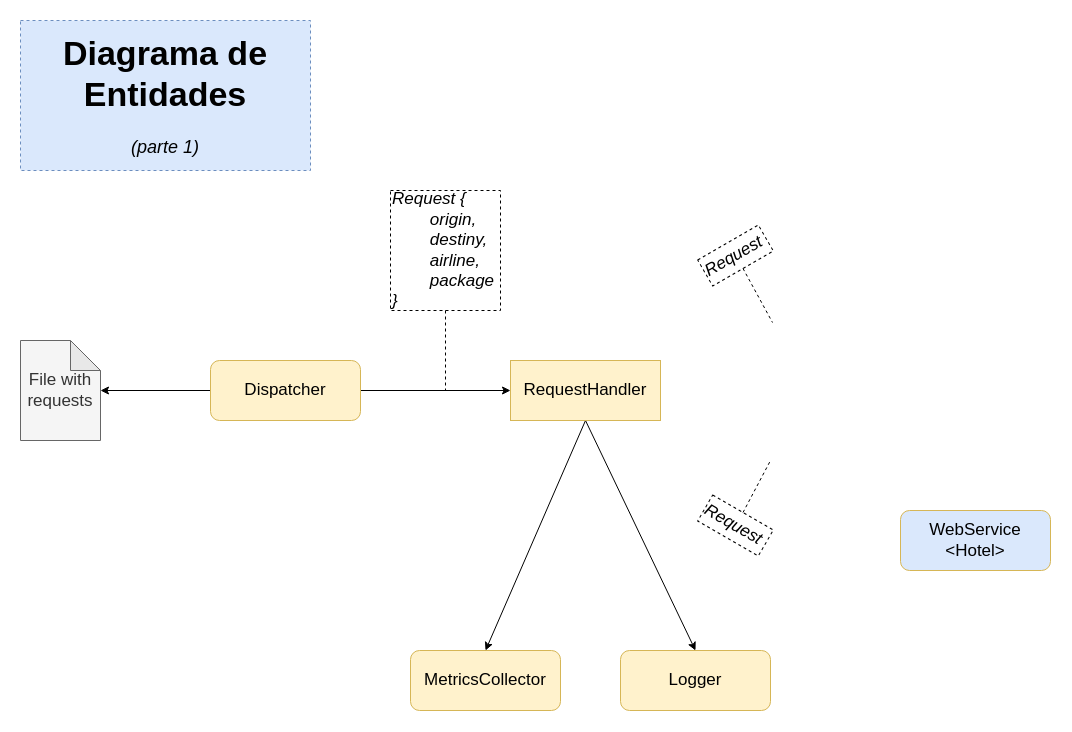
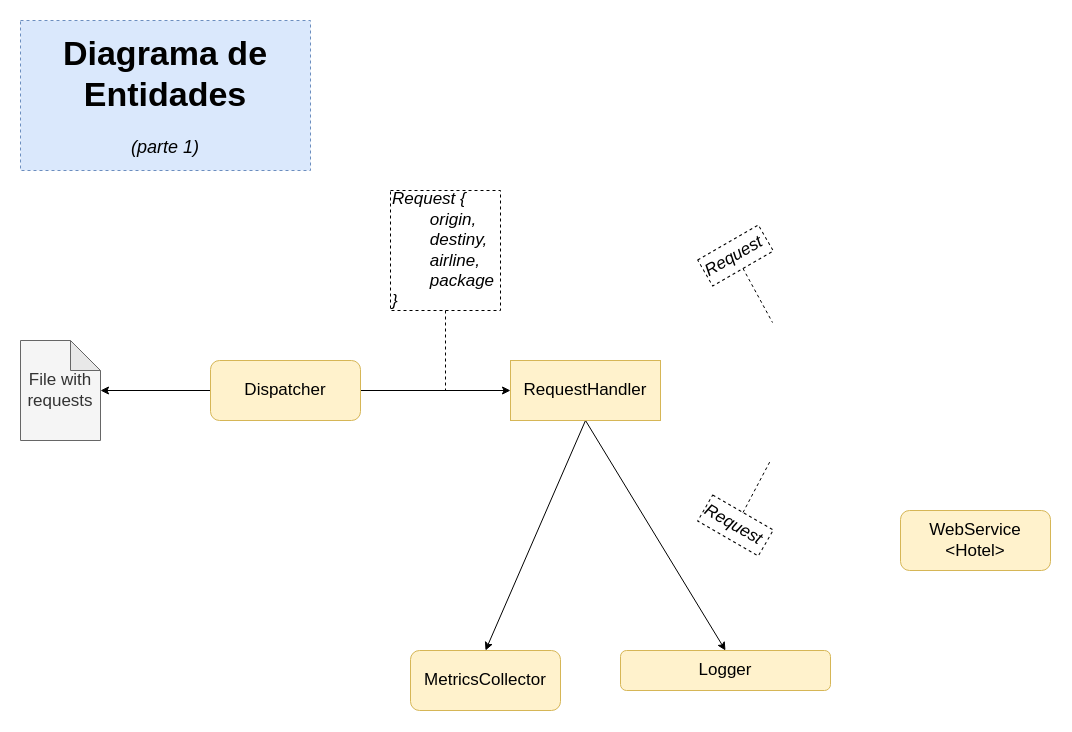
(976, 541) -> (976, 541)
(696, 681) -> (726, 671)
